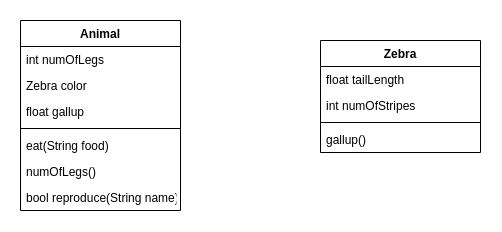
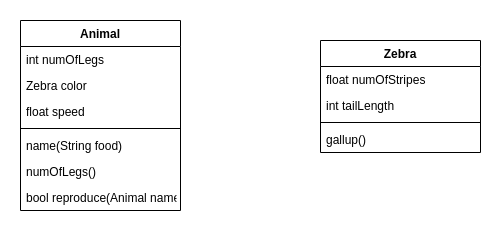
(374, 80) -> (382, 80)
(375, 106) -> (367, 106)
(60, 112) -> (60, 112)
(77, 146) -> (80, 146)
(110, 198) -> (109, 198)
